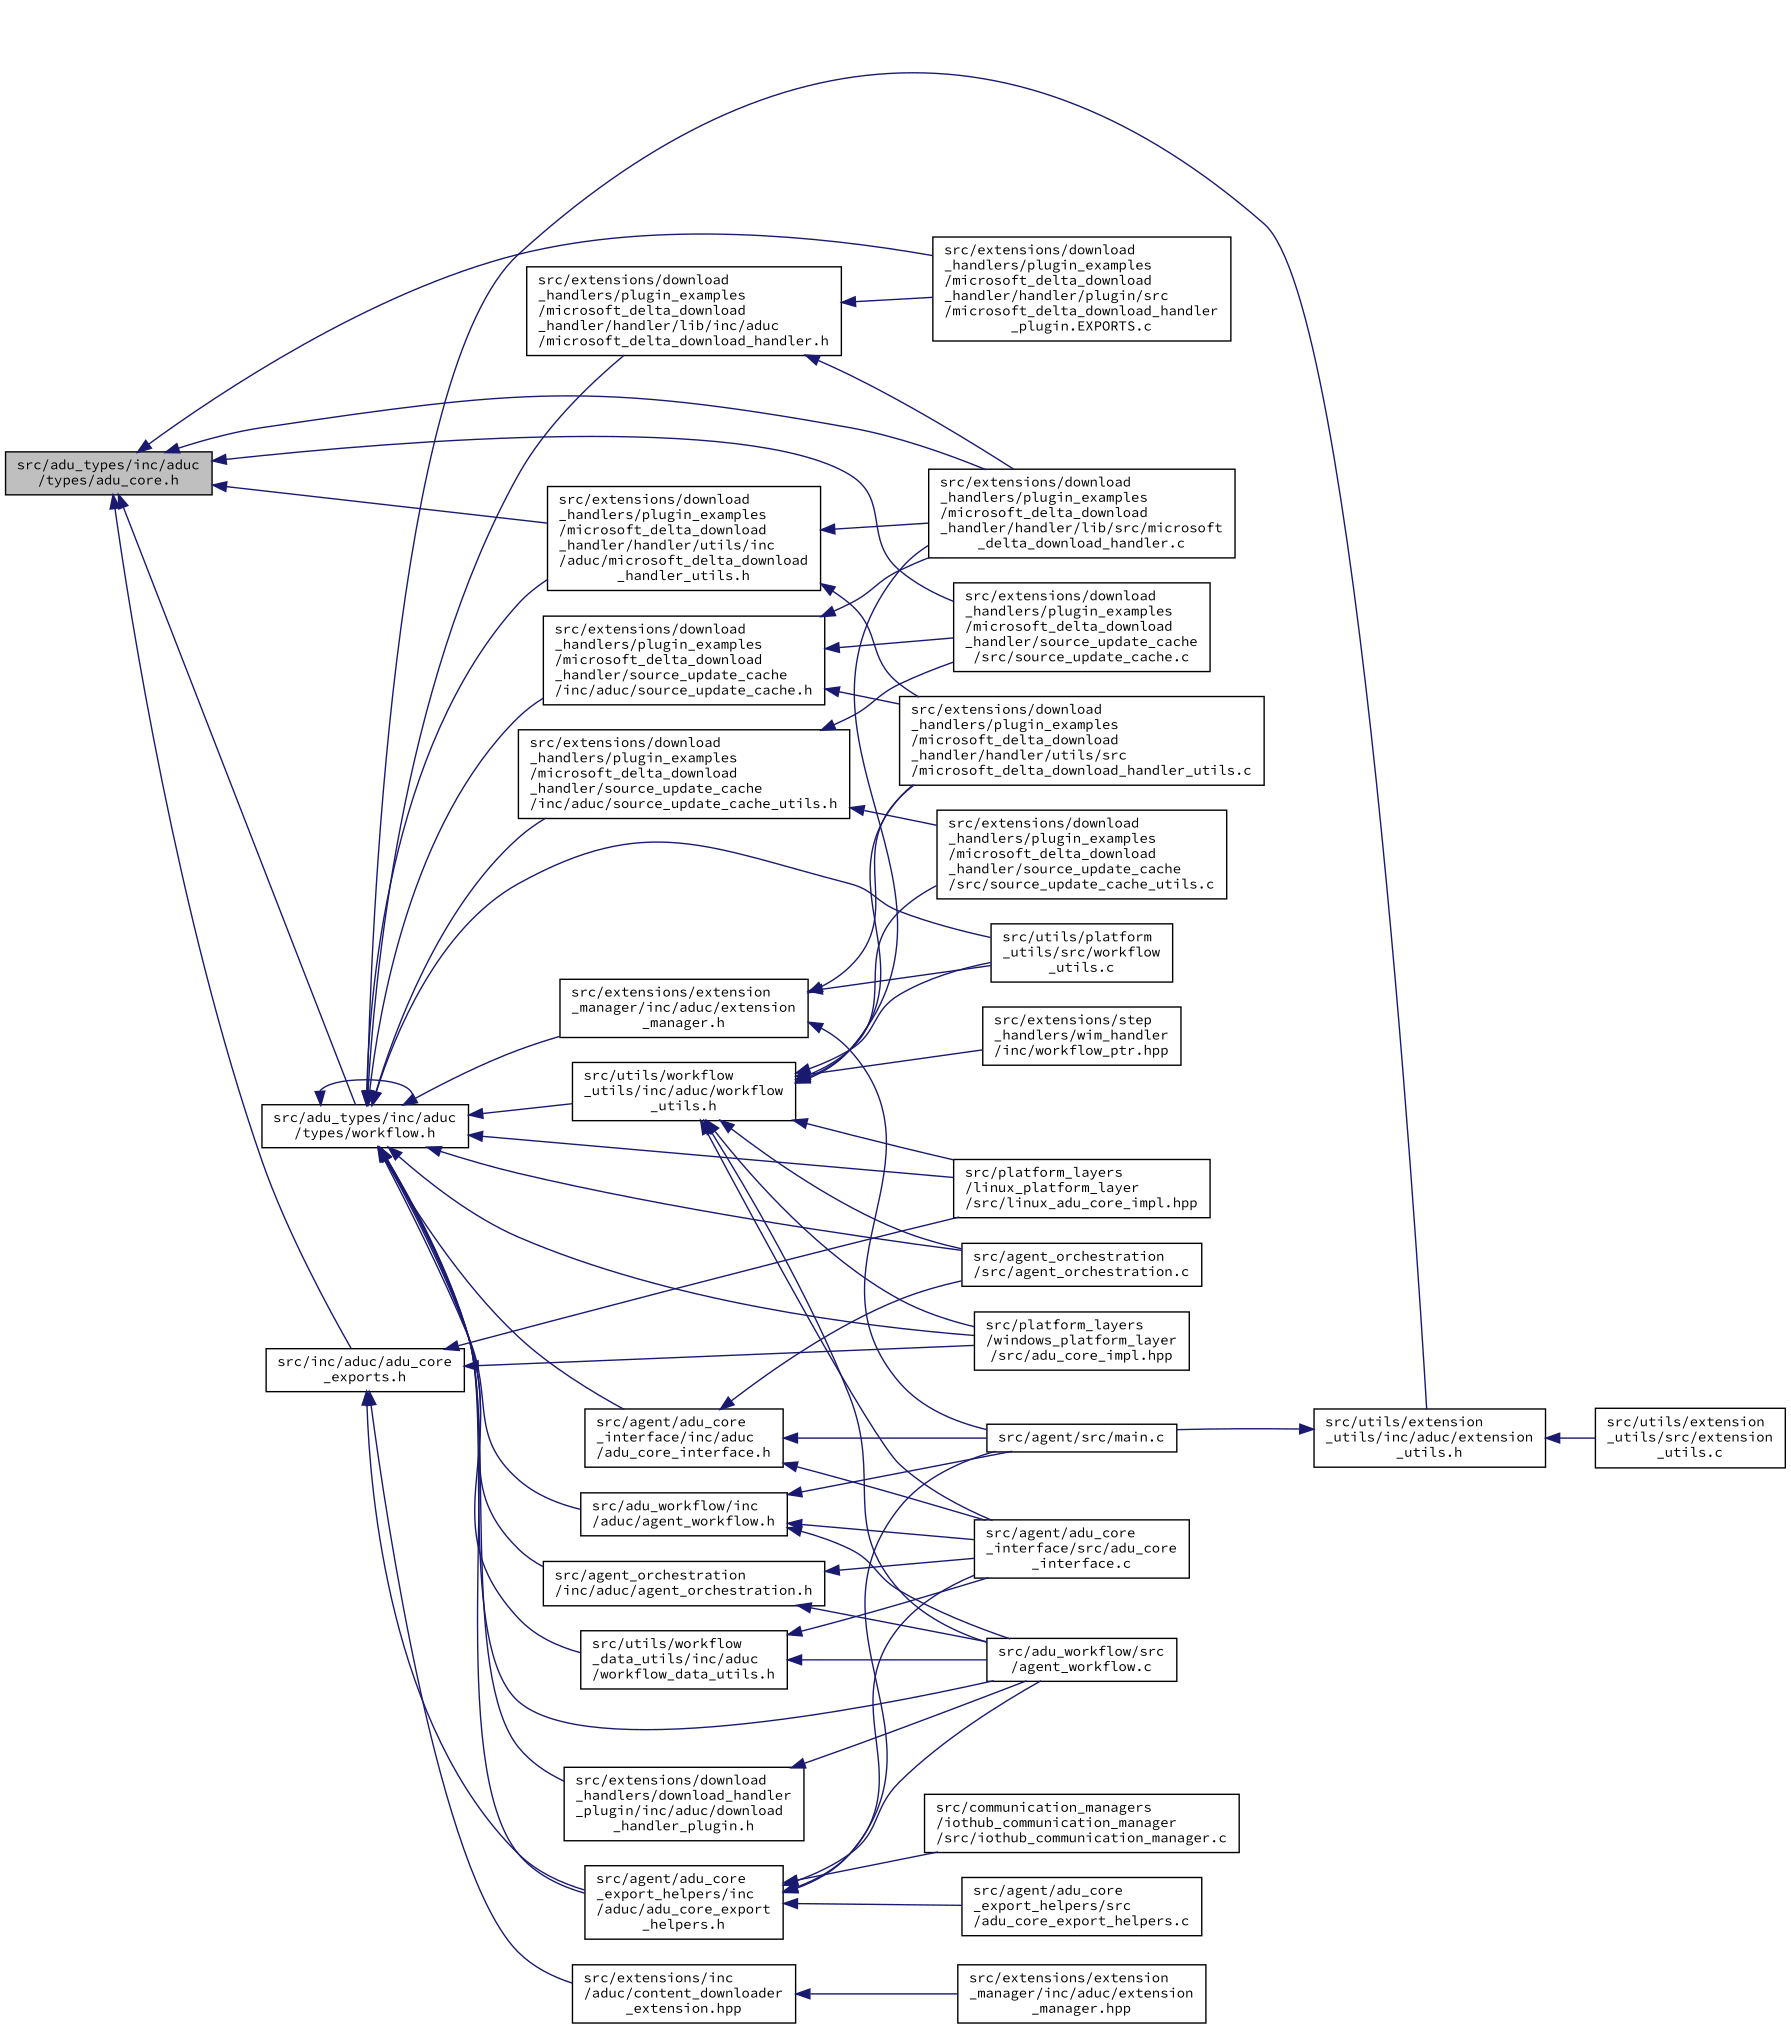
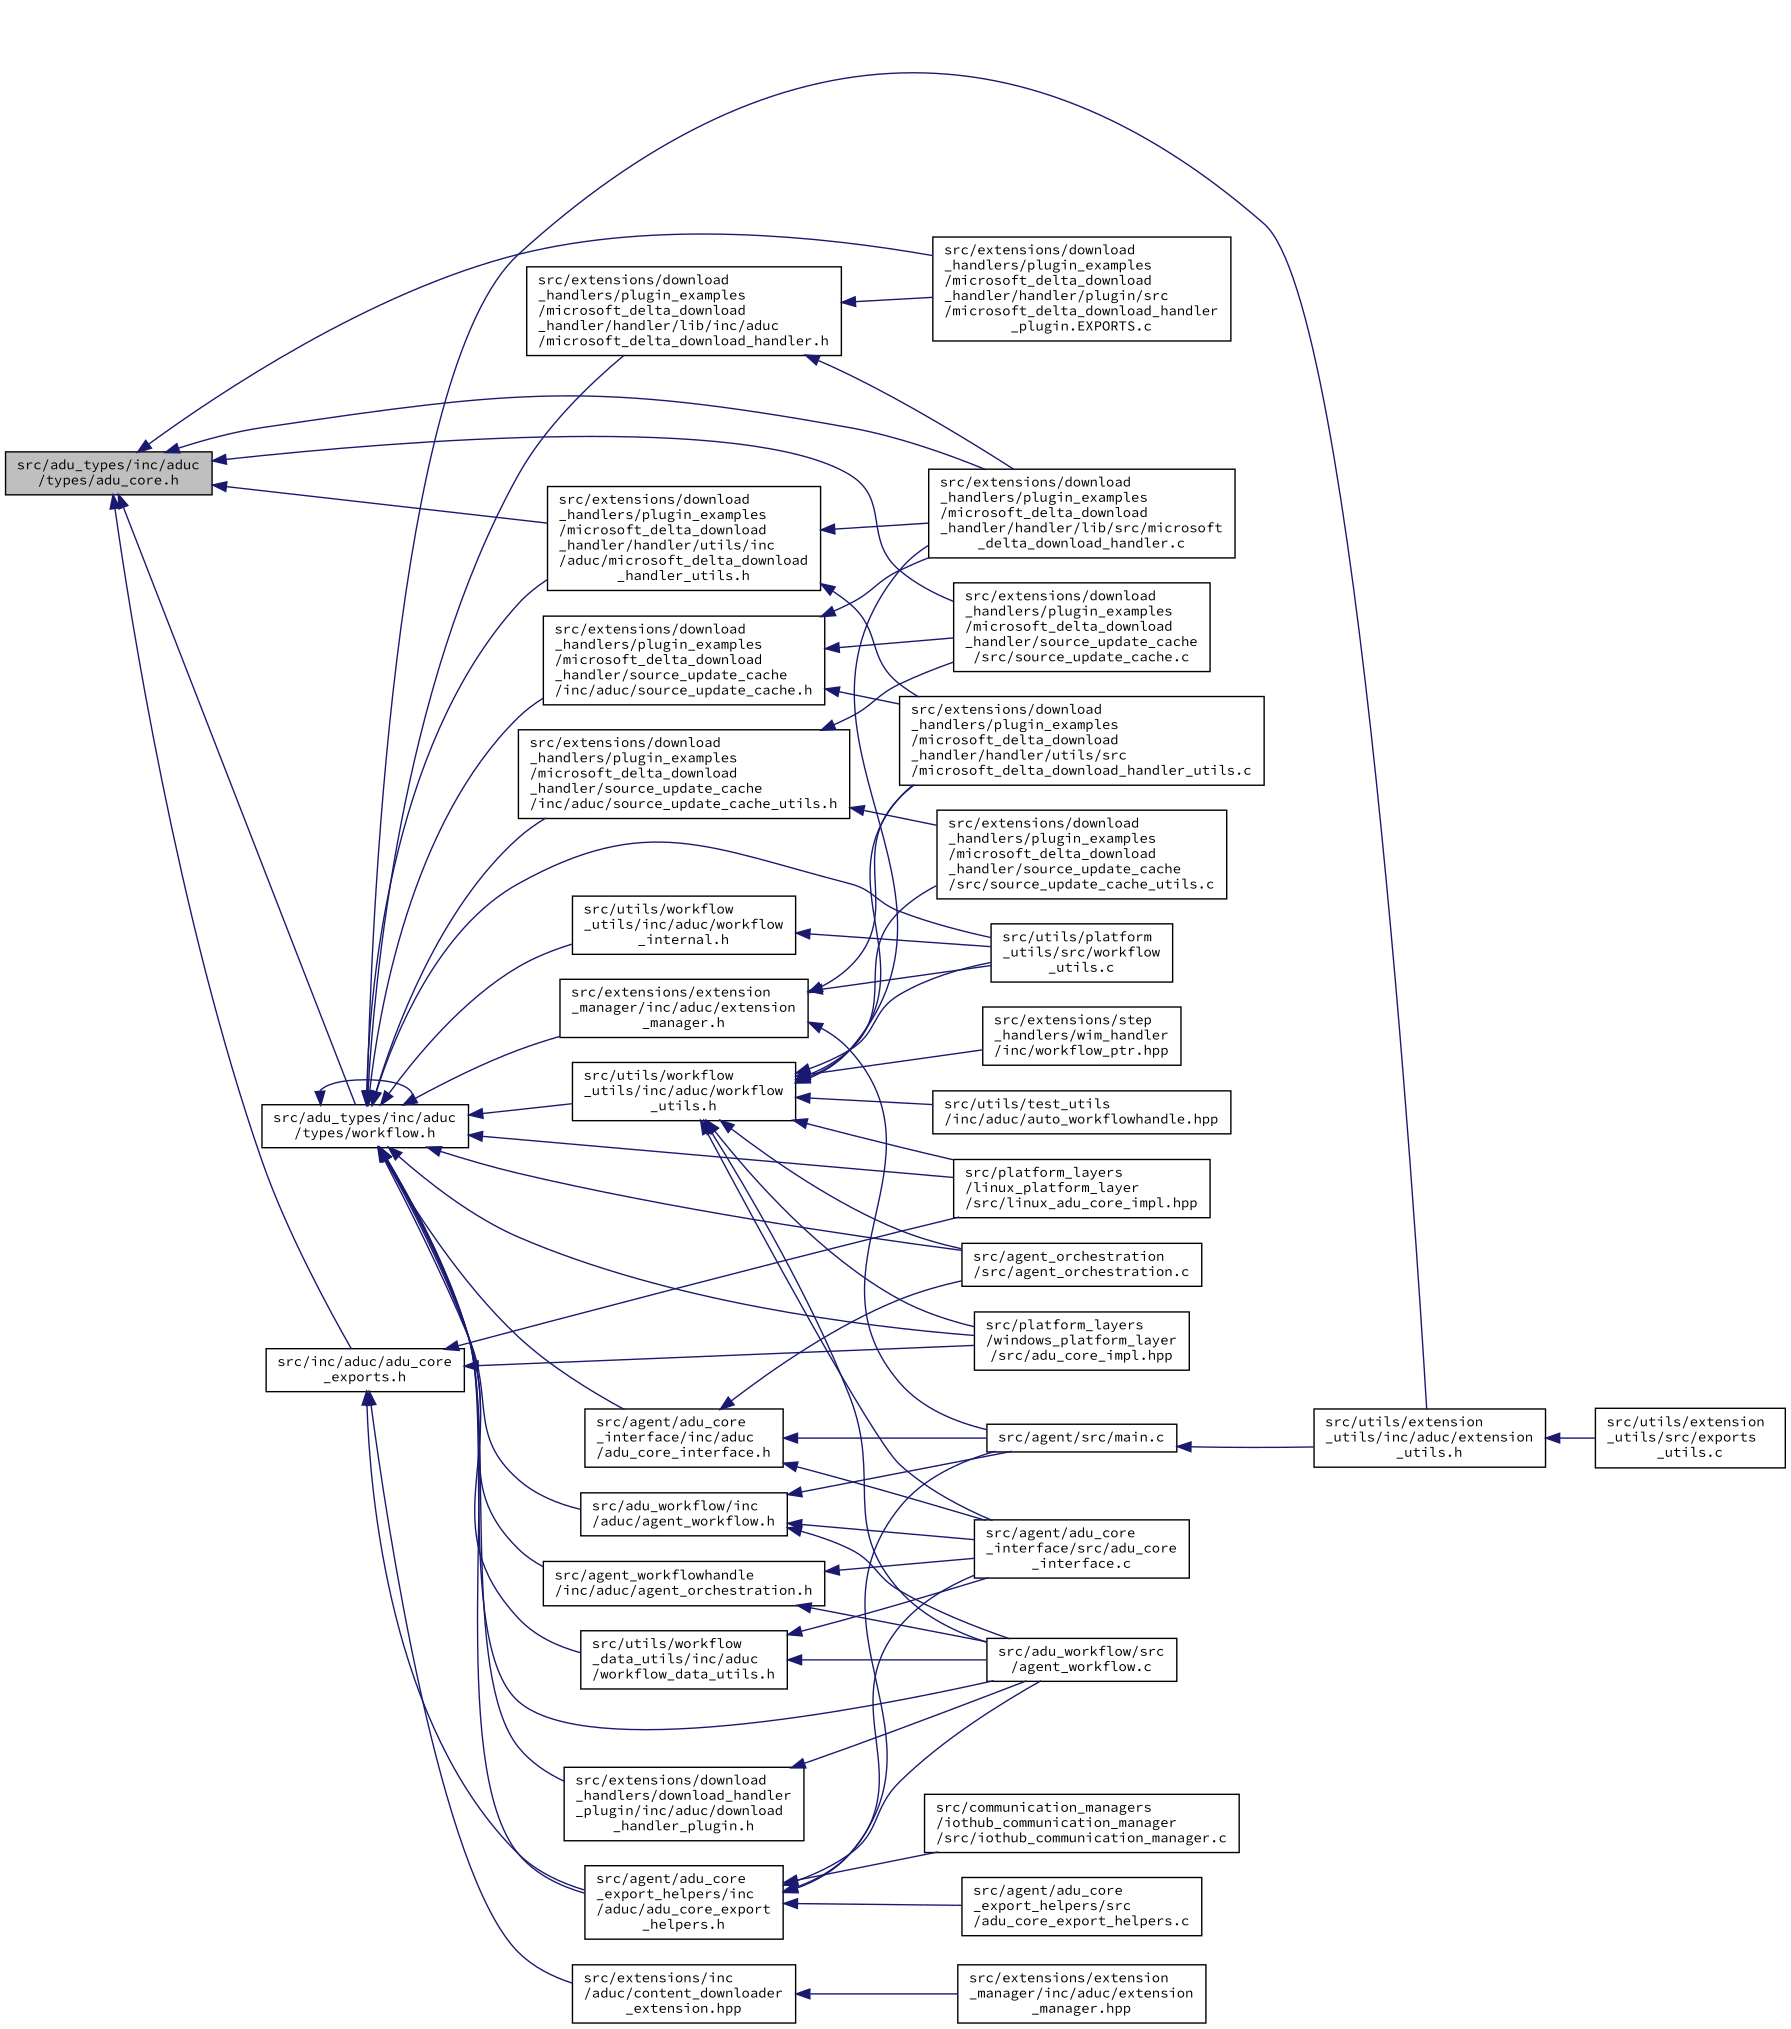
none -> (684, 925)
none -> (1082, 1112)
(1238, 1429) -> (1252, 1447)
(1690, 1438) -> (1690, 1438)
(684, 1584) -> (684, 1584)
